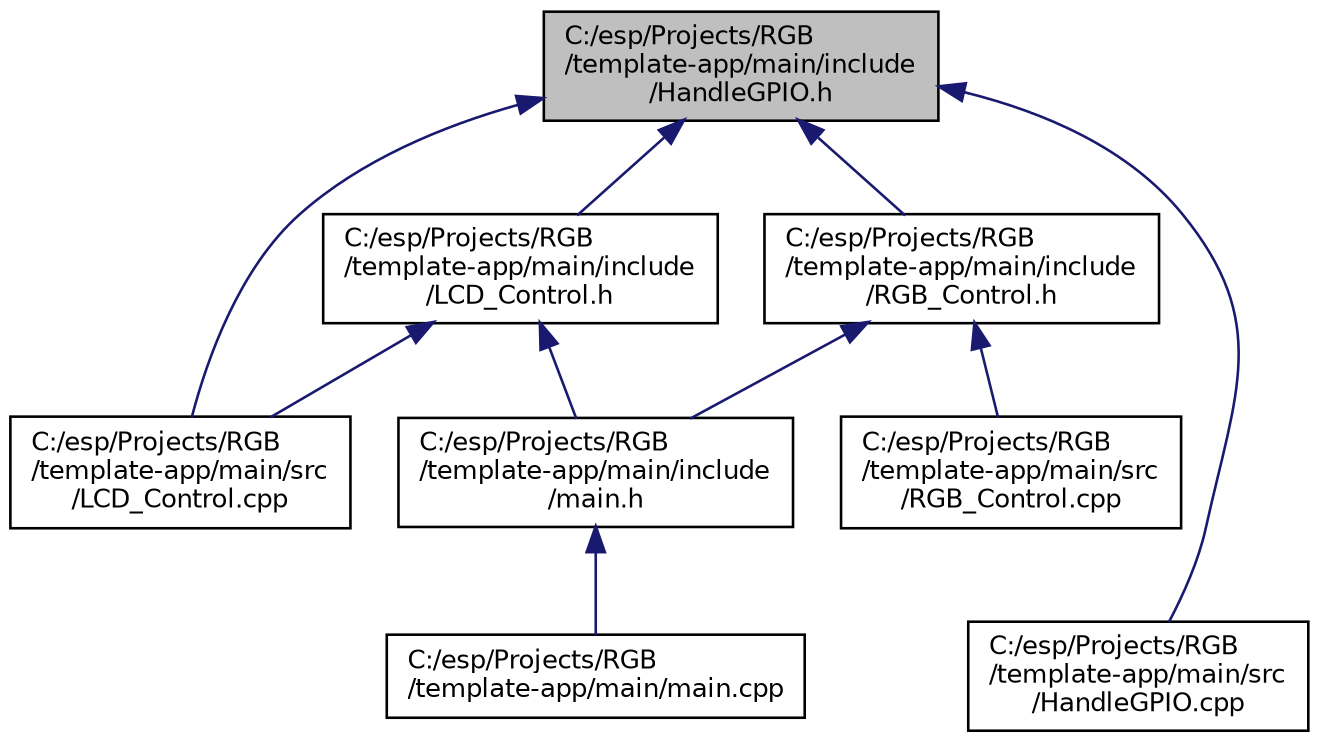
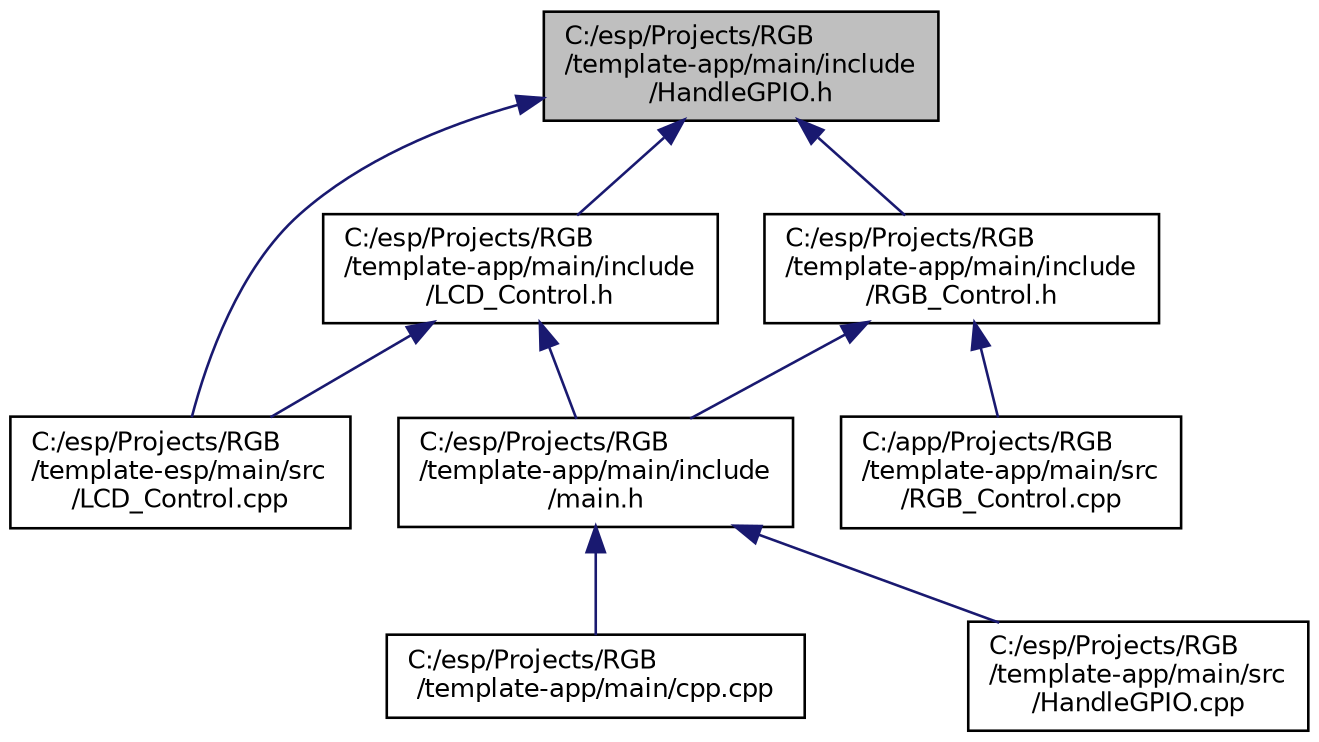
(1228, 291) -> (879, 579)
(180, 472) -> (180, 472)
(1011, 472) -> (1011, 472)
(596, 676) -> (596, 676)
